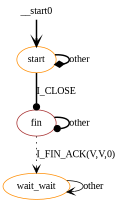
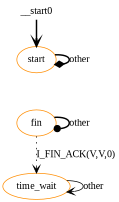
(36, 88) -> none
(36, 123) -> (36, 123)
(36, 186) -> (36, 186)
